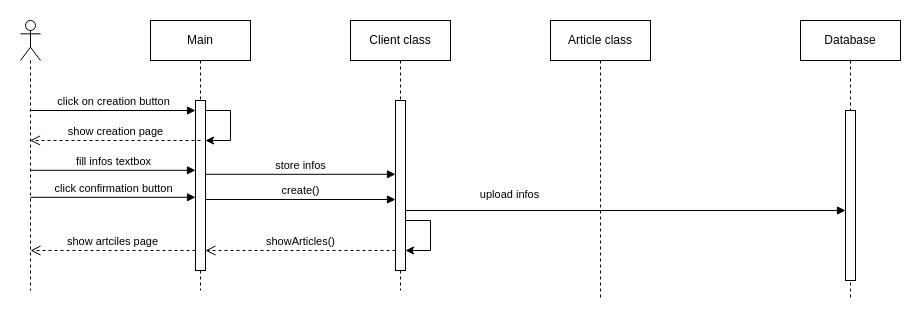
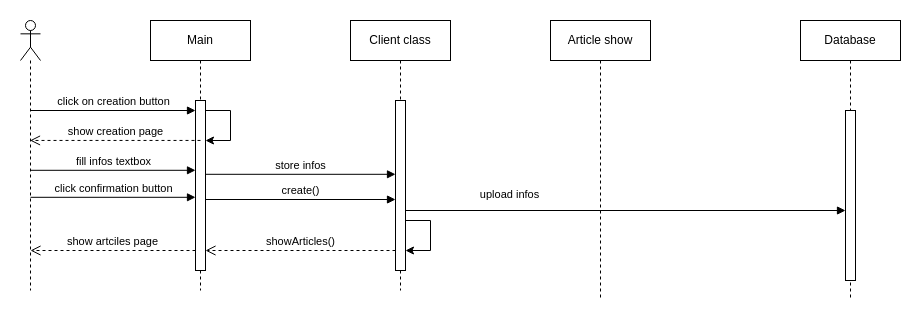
(601, 41) -> (601, 41)
